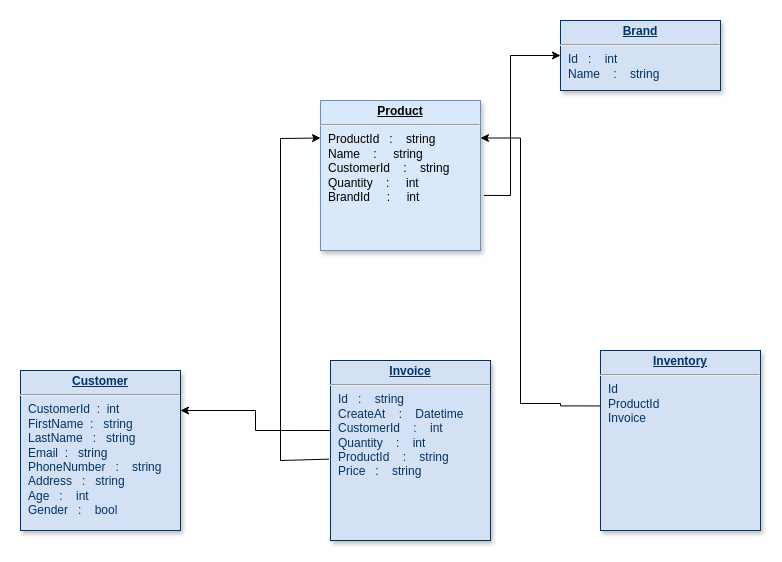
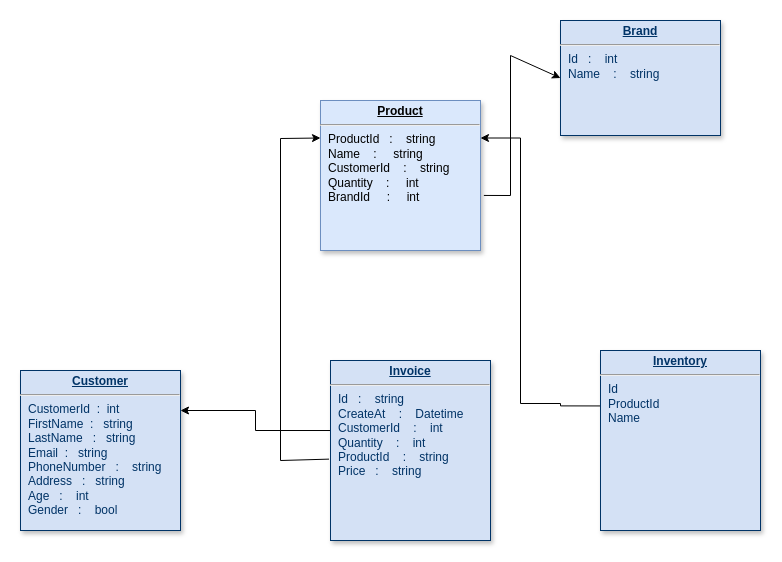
(641, 56) -> (641, 78)
(631, 379) -> (631, 379)
